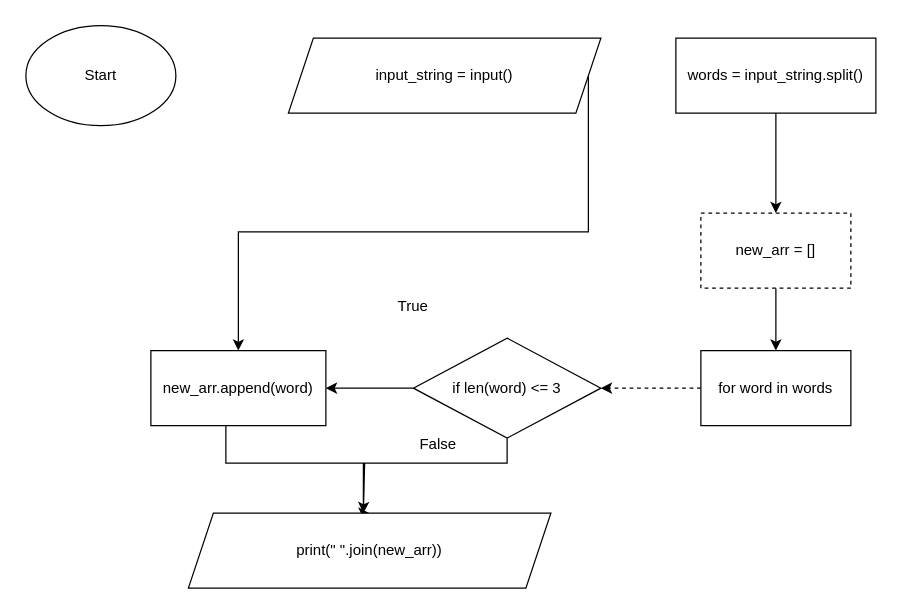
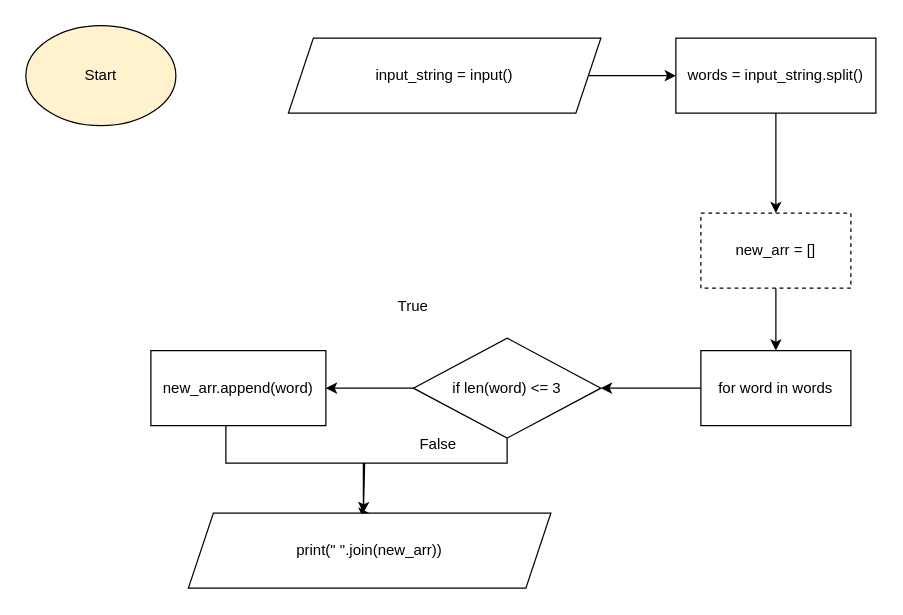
(101, 76) -> (101, 76)
(436, 232) -> (627, 76)
(654, 388) -> (654, 388)
